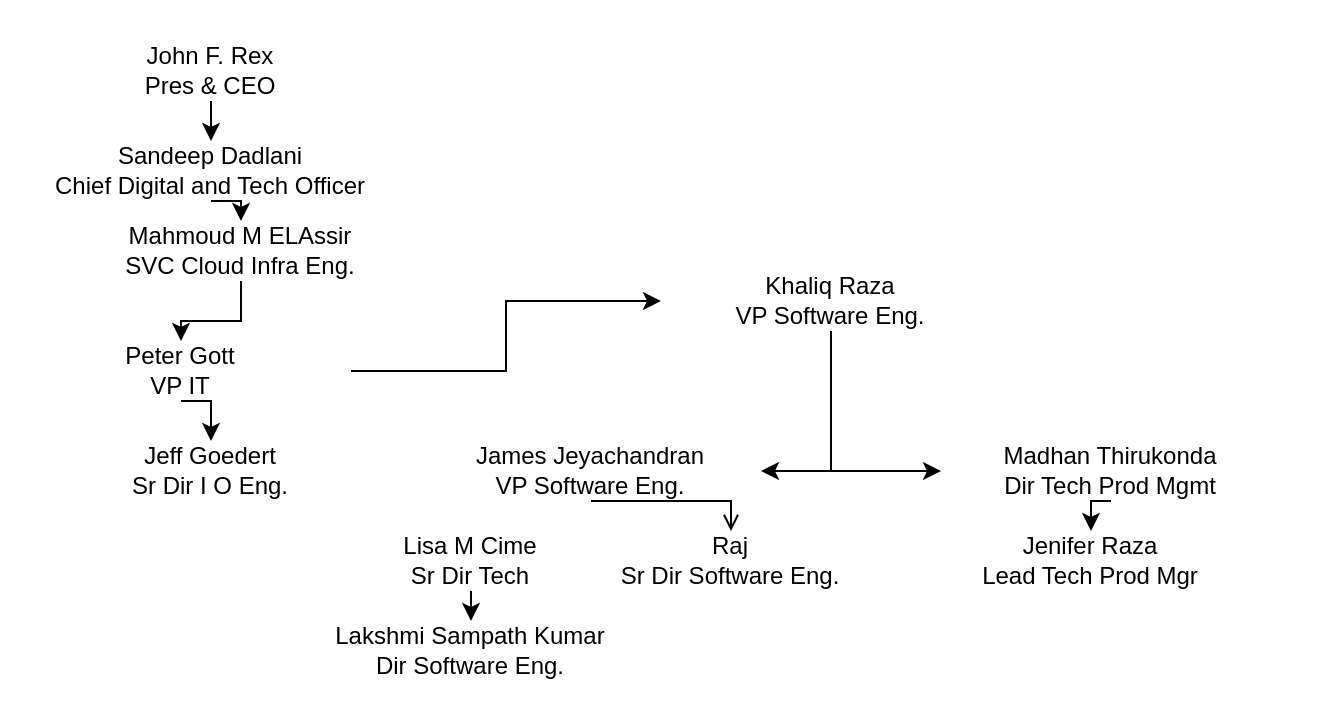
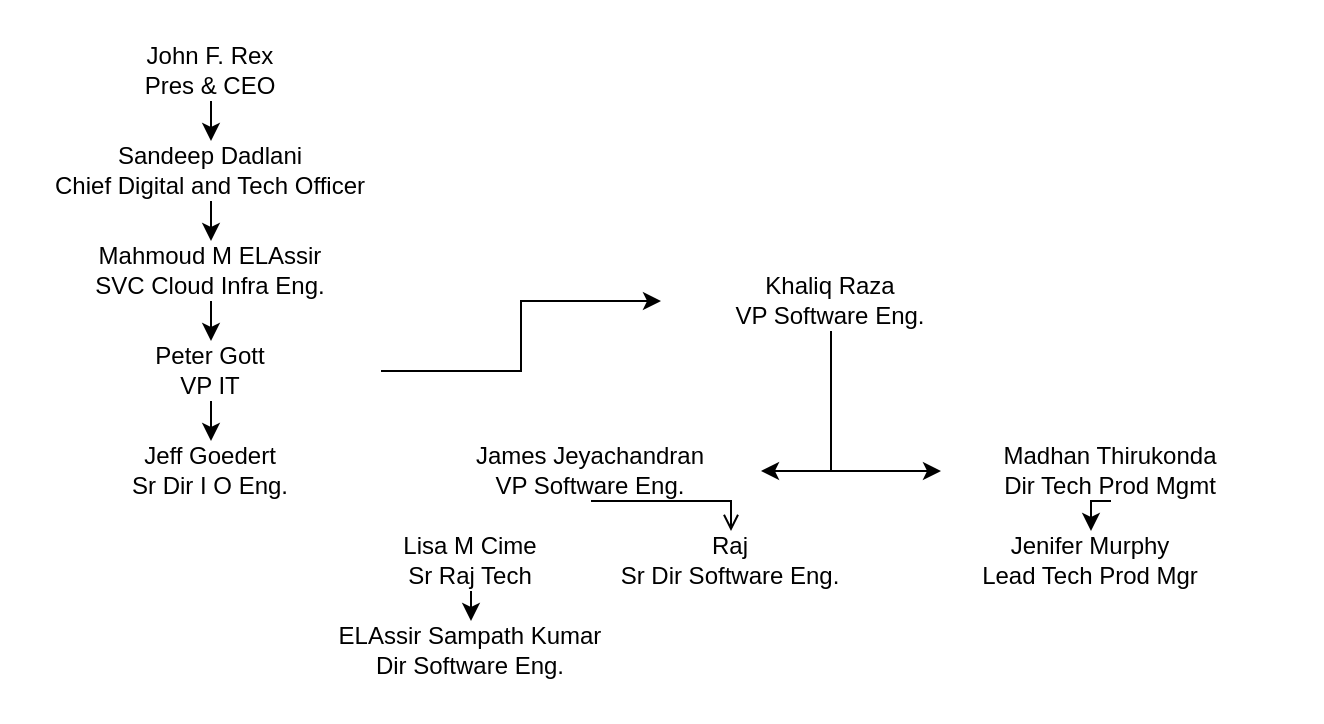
(241, 251) -> (211, 271)
(181, 371) -> (211, 371)
(471, 561) -> (471, 561)
(1091, 561) -> (1091, 561)
(471, 651) -> (471, 651)
